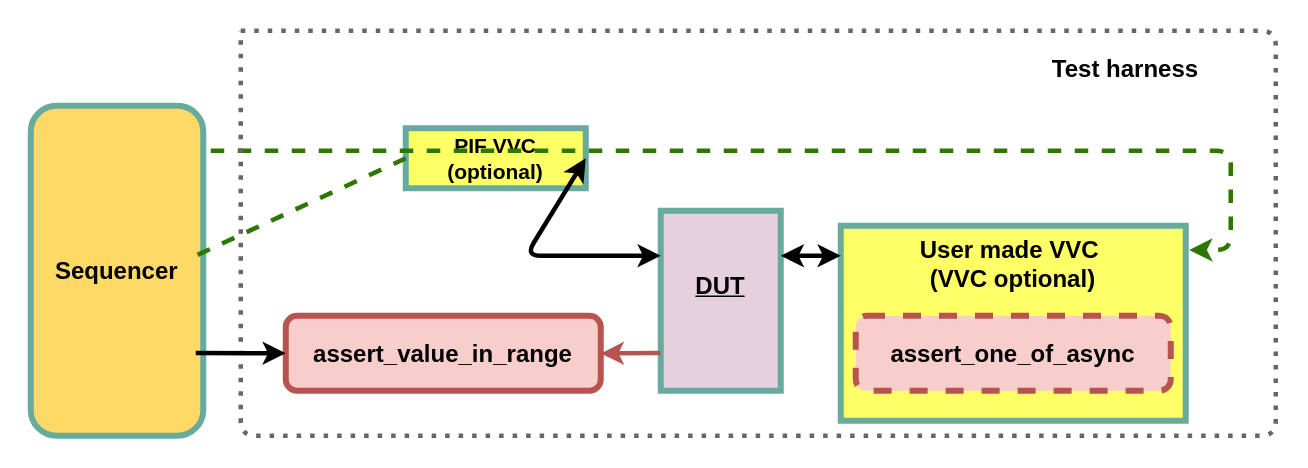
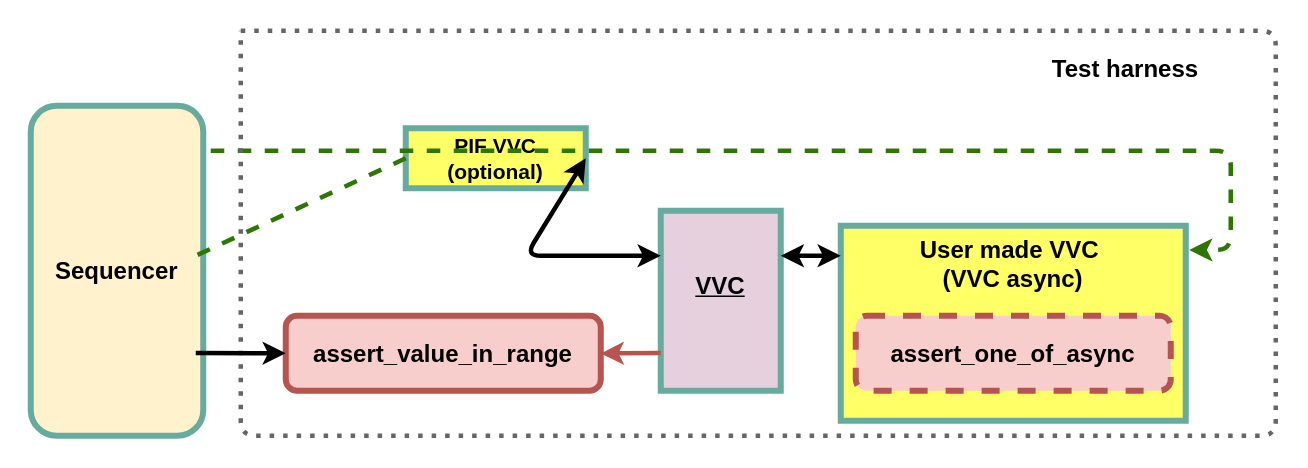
(1013, 258) -> (1013, 258)
(117, 271) -> (117, 271)
(721, 286) -> (721, 286)
